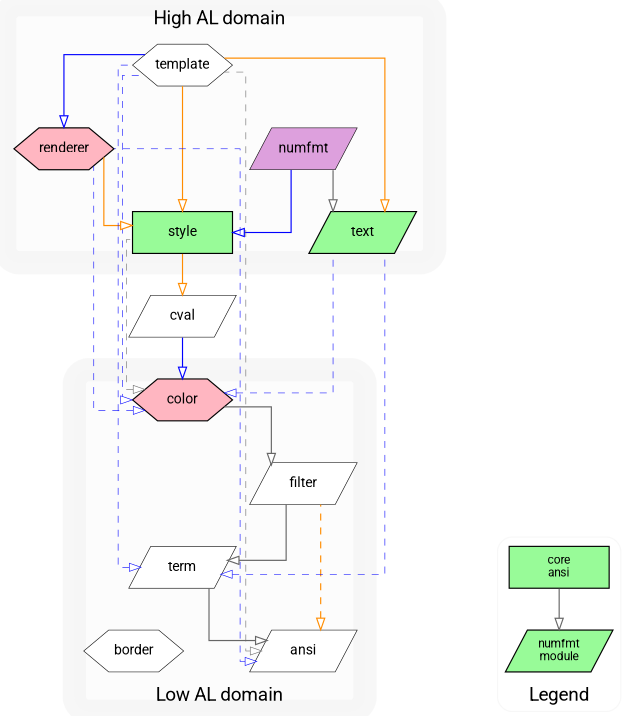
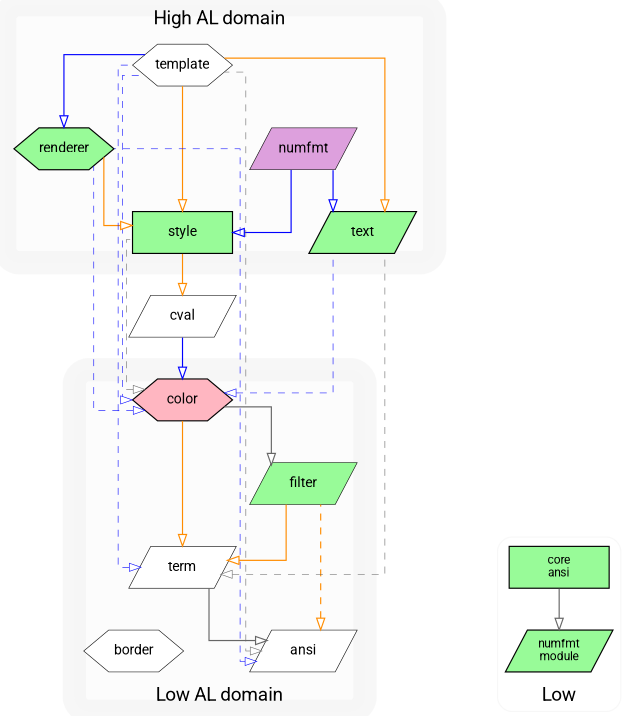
(64, 149) -> (64, 149)
(333, 185) -> (333, 185)
none -> (183, 478)
(303, 484) -> (303, 484)
(385, 490) -> (385, 490)
(286, 556) -> (286, 556)
(559, 696) -> (559, 696)
